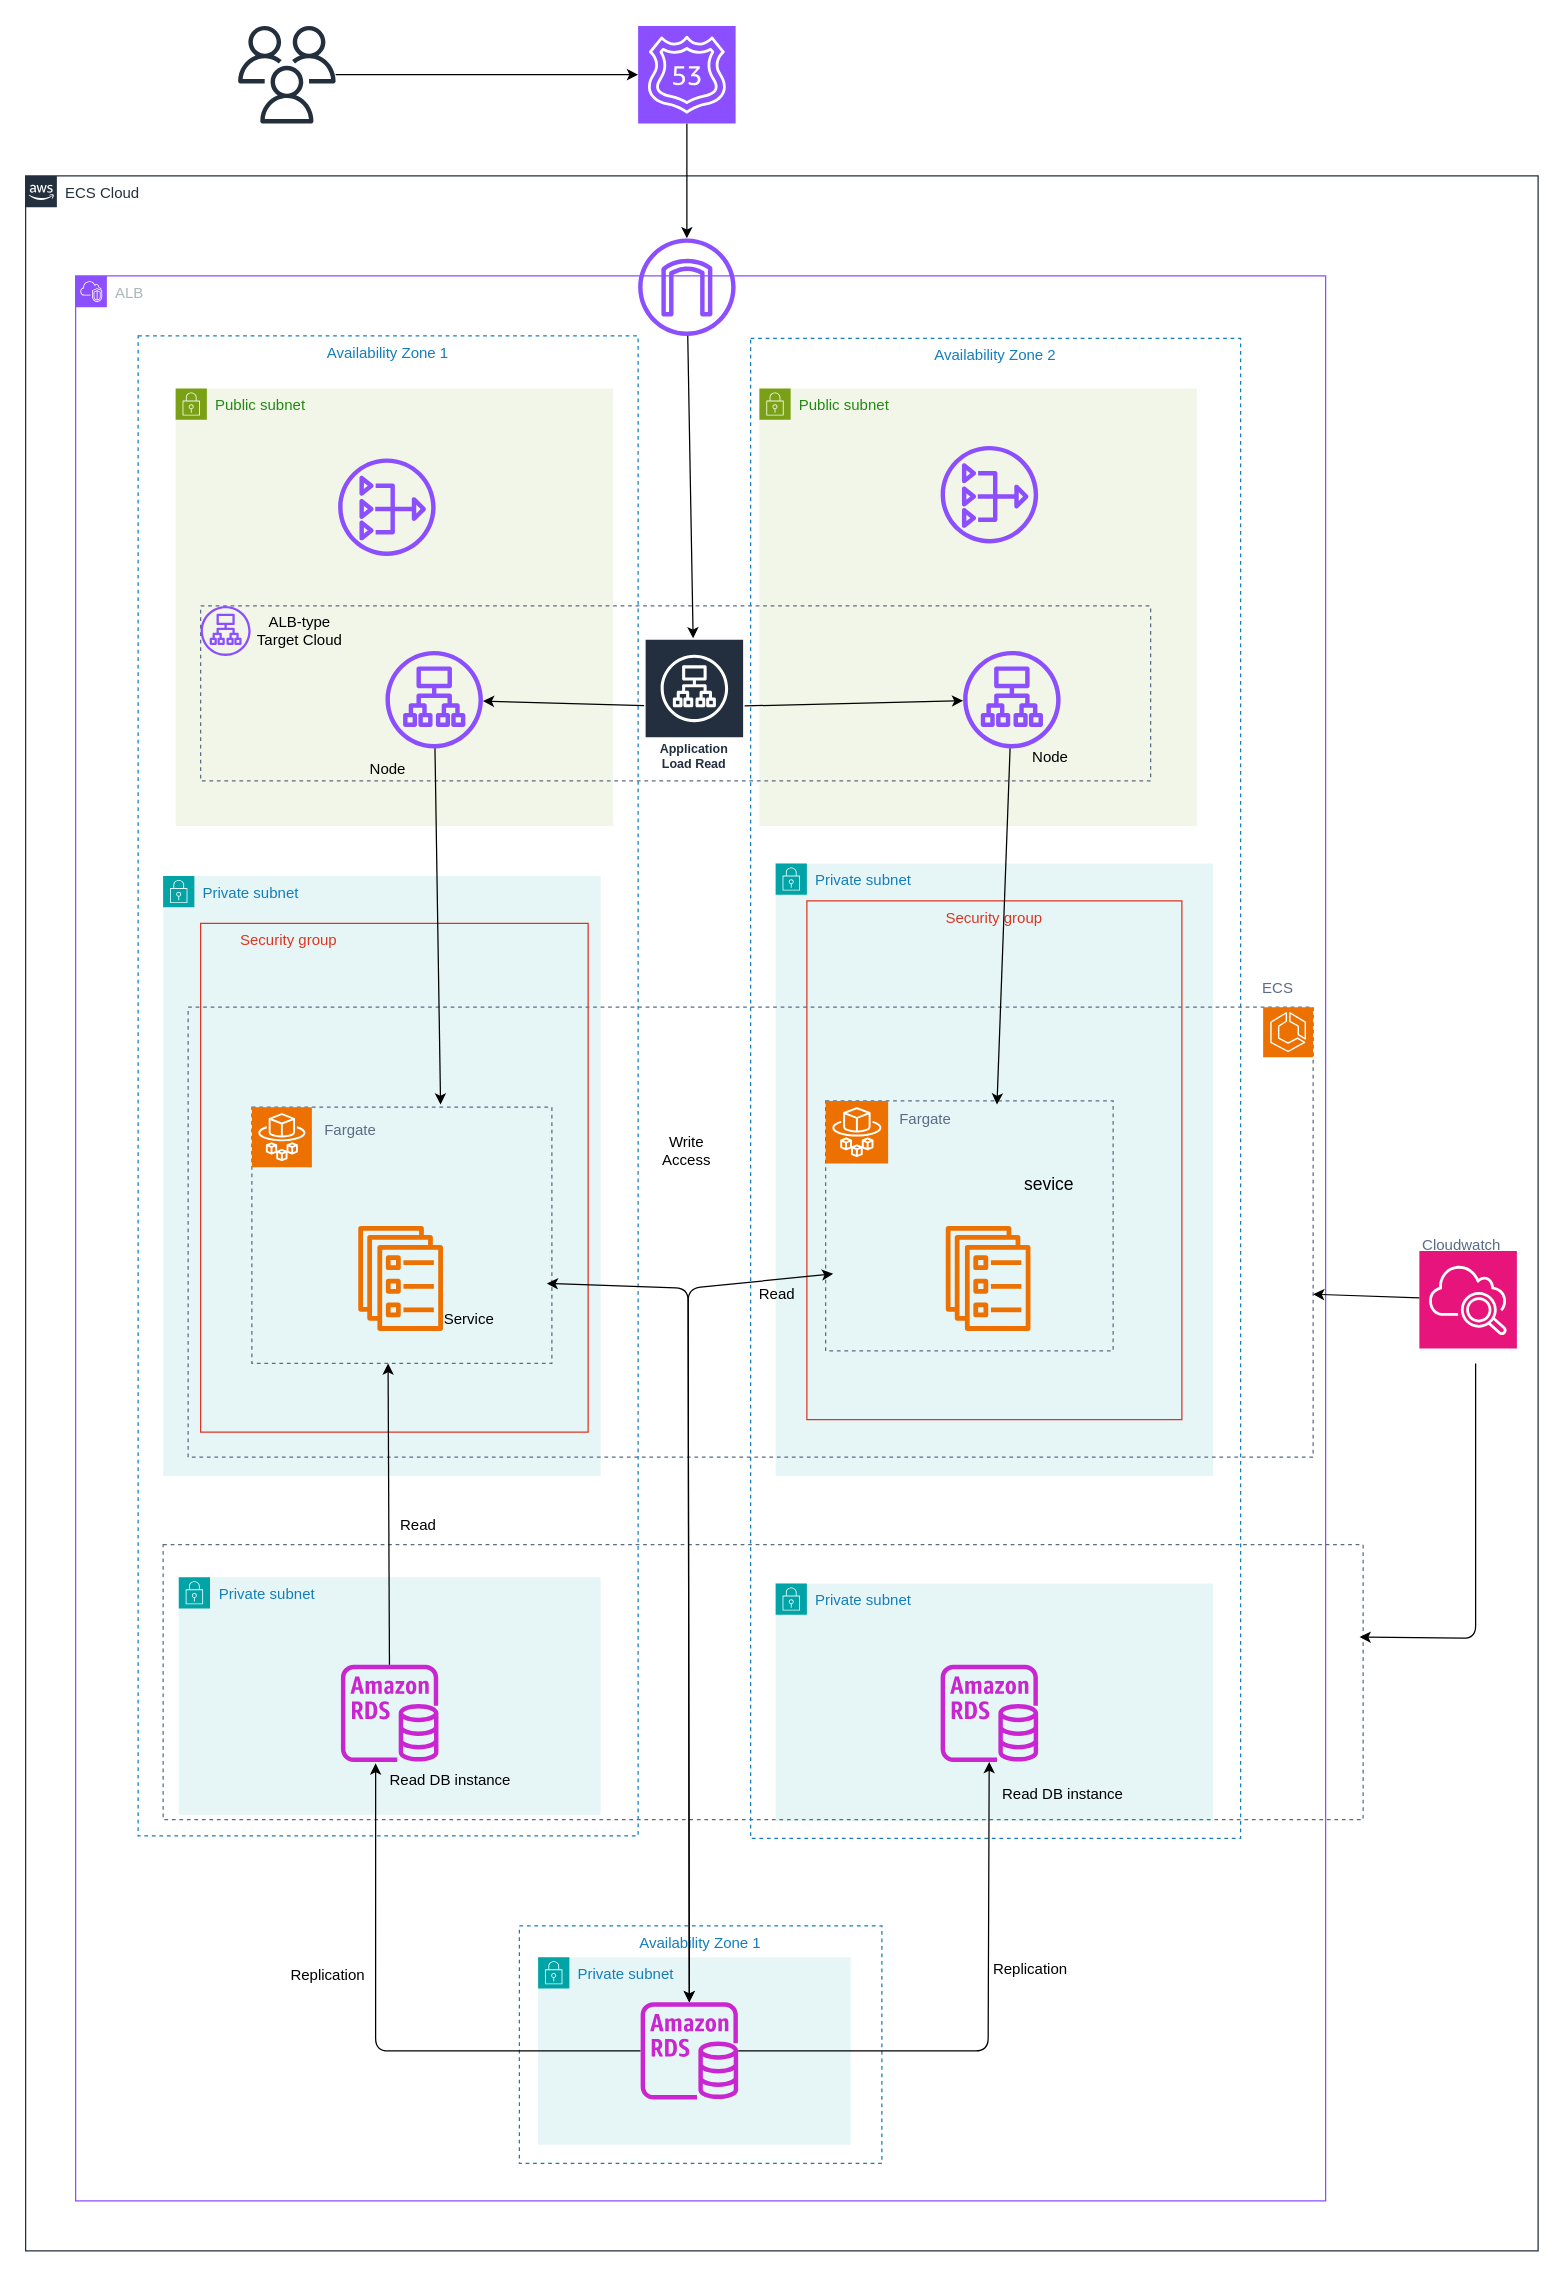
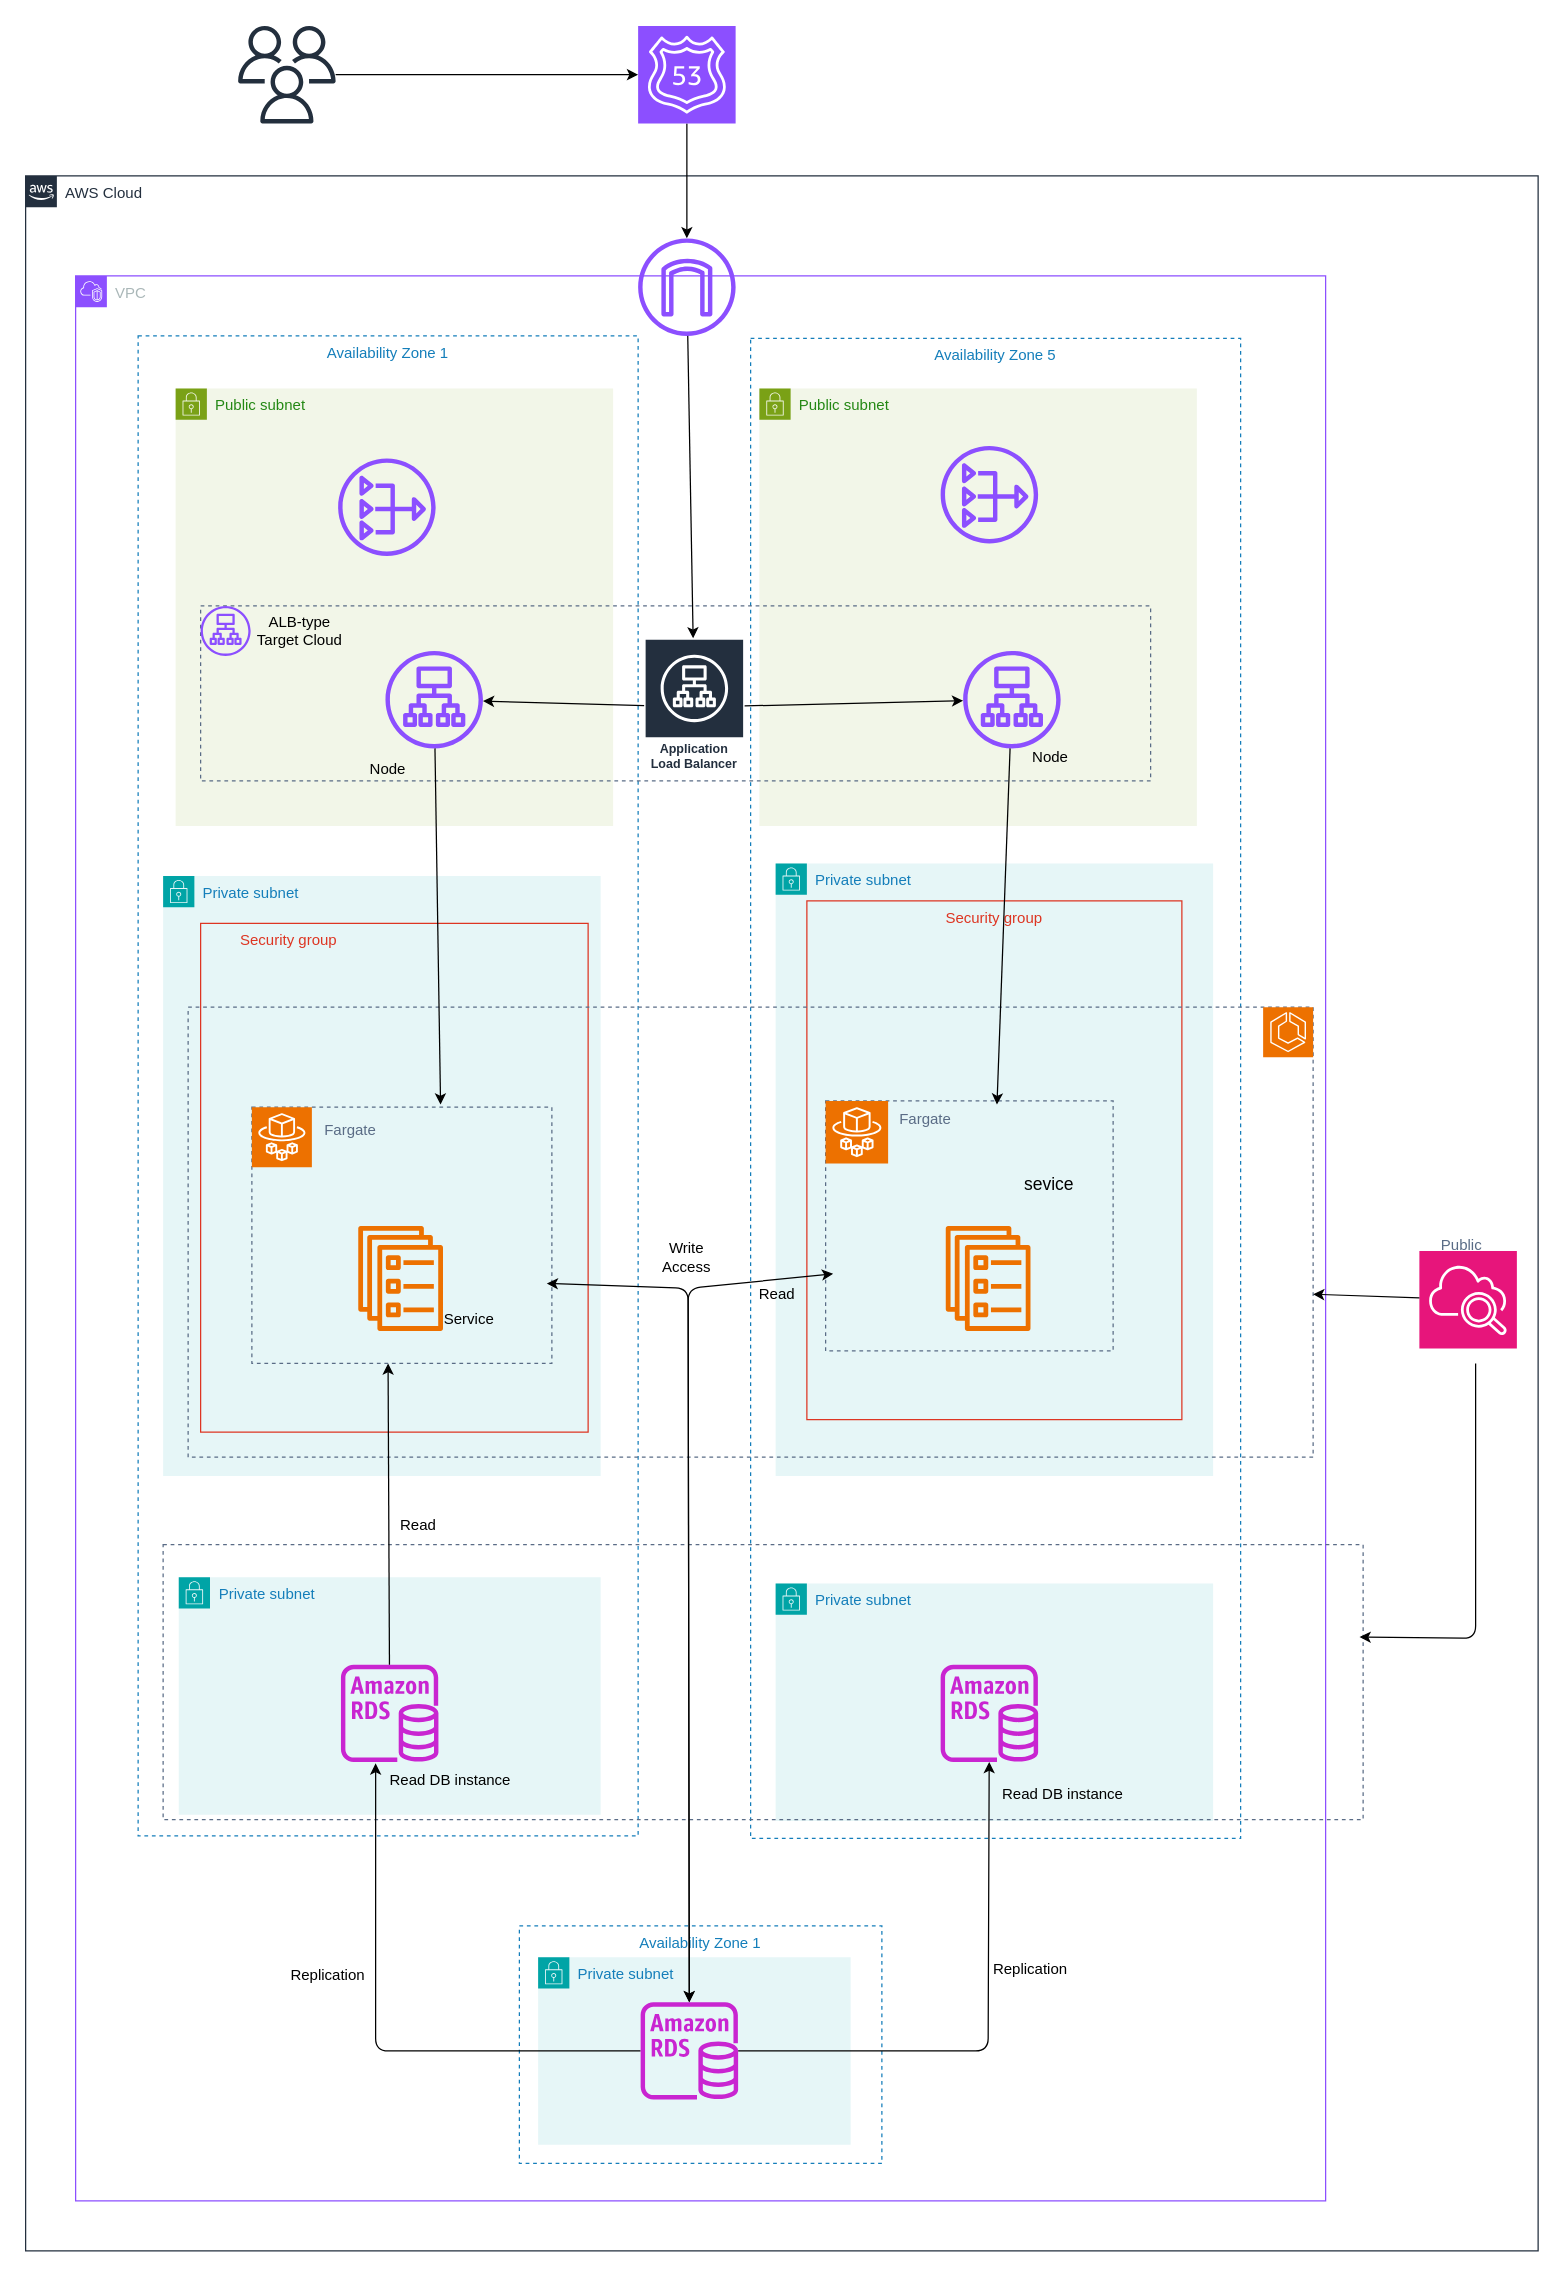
(100, 193) -> (100, 193)
(128, 293) -> (128, 293)
(996, 356) -> (996, 356)
(694, 756) -> (694, 756)
(1278, 988) -> none
(687, 1151) -> (687, 1257)
(1462, 1246) -> (1462, 1246)
